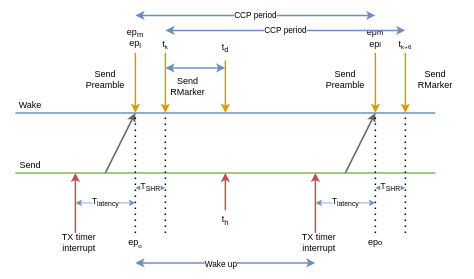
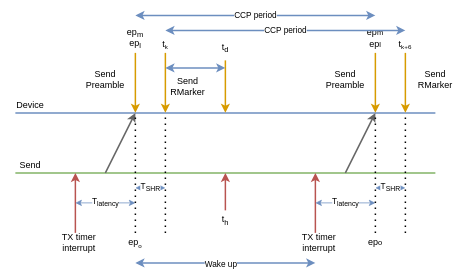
(30, 105) -> (30, 105)
